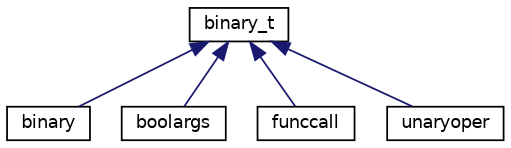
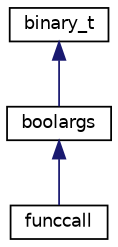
(278, 81) -> (59, 182)
(49, 123) -> none
(445, 123) -> none
